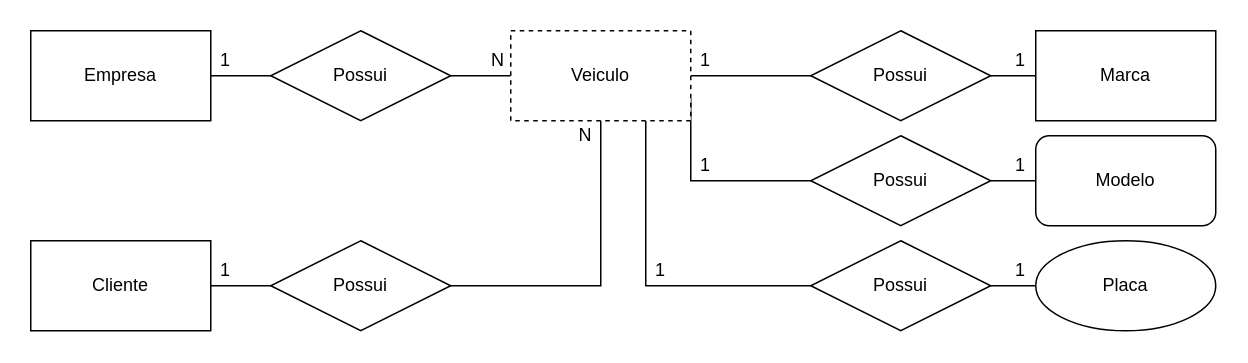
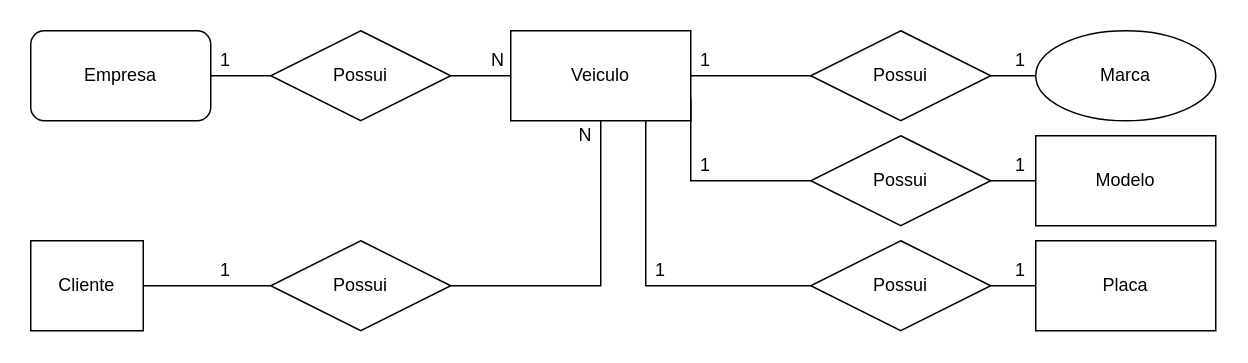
(121, 76) -> (121, 76)
(601, 76) -> (601, 76)
(1126, 76) -> (1126, 76)
(1126, 181) -> (1126, 181)
(121, 286) -> (87, 286)
(1126, 286) -> (1126, 286)
